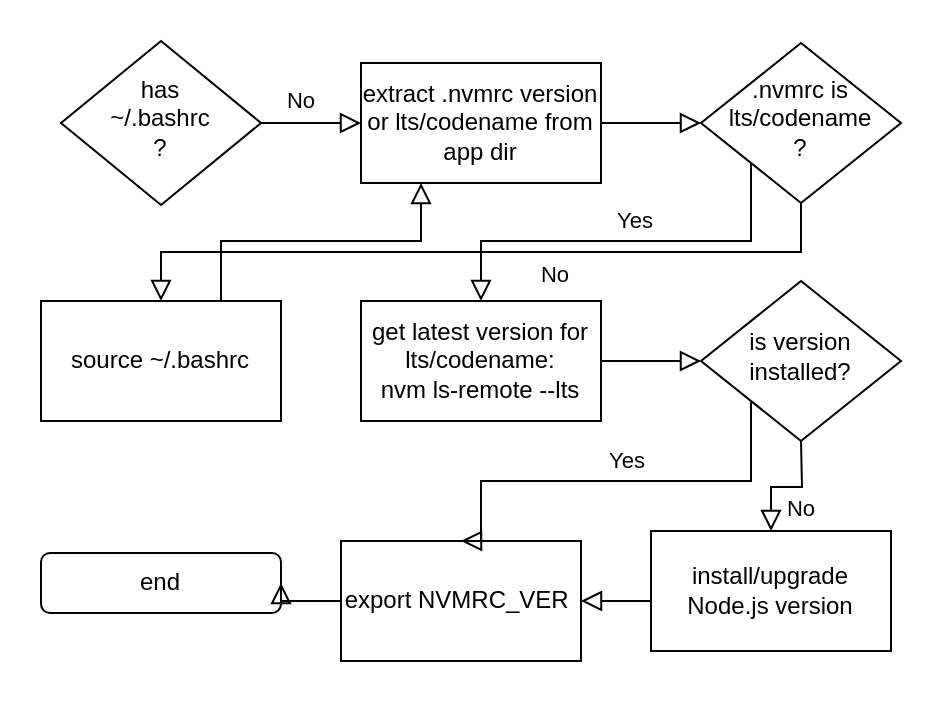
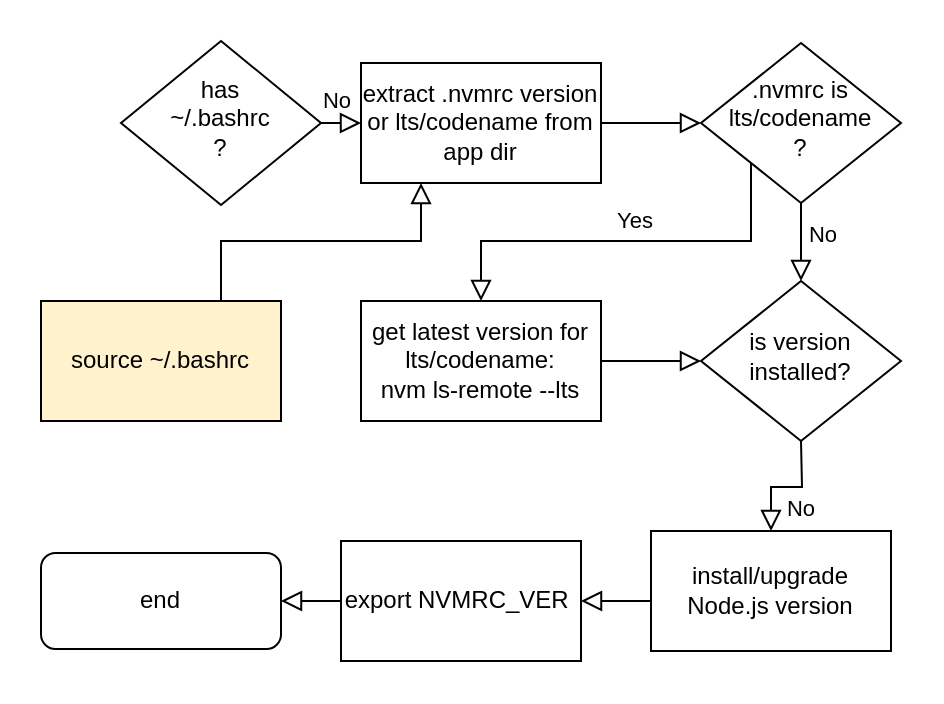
(161, 123) -> (221, 123)
(469, 252) -> (801, 255)
(161, 361) -> (161, 361)
(626, 481) -> none
(161, 583) -> (161, 601)
